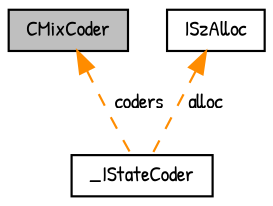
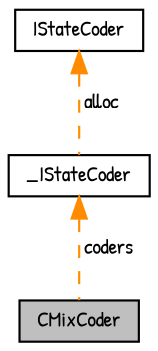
(216, 30) -> (79, 30)
(108, 113) -> (79, 260)
